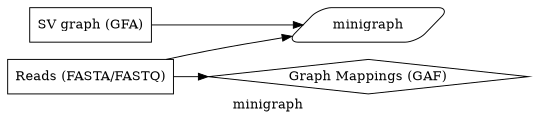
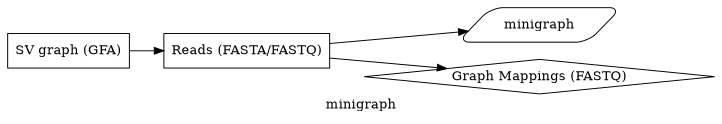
(222, 25) -> (142, 51)
(368, 77) -> (539, 77)
